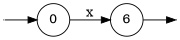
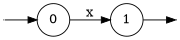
(127, 20) -> (127, 20)
